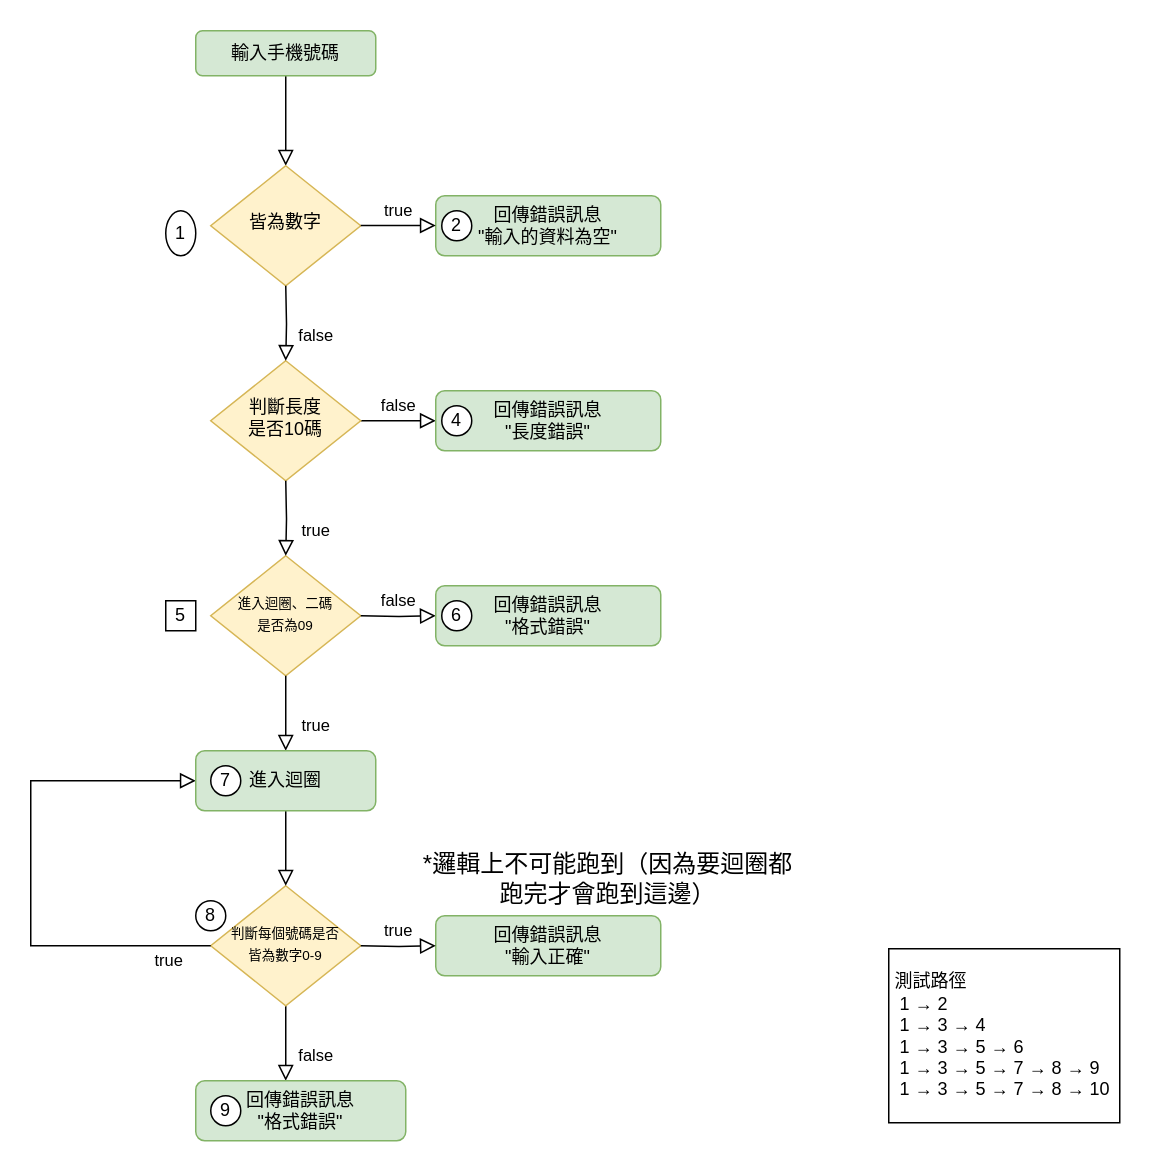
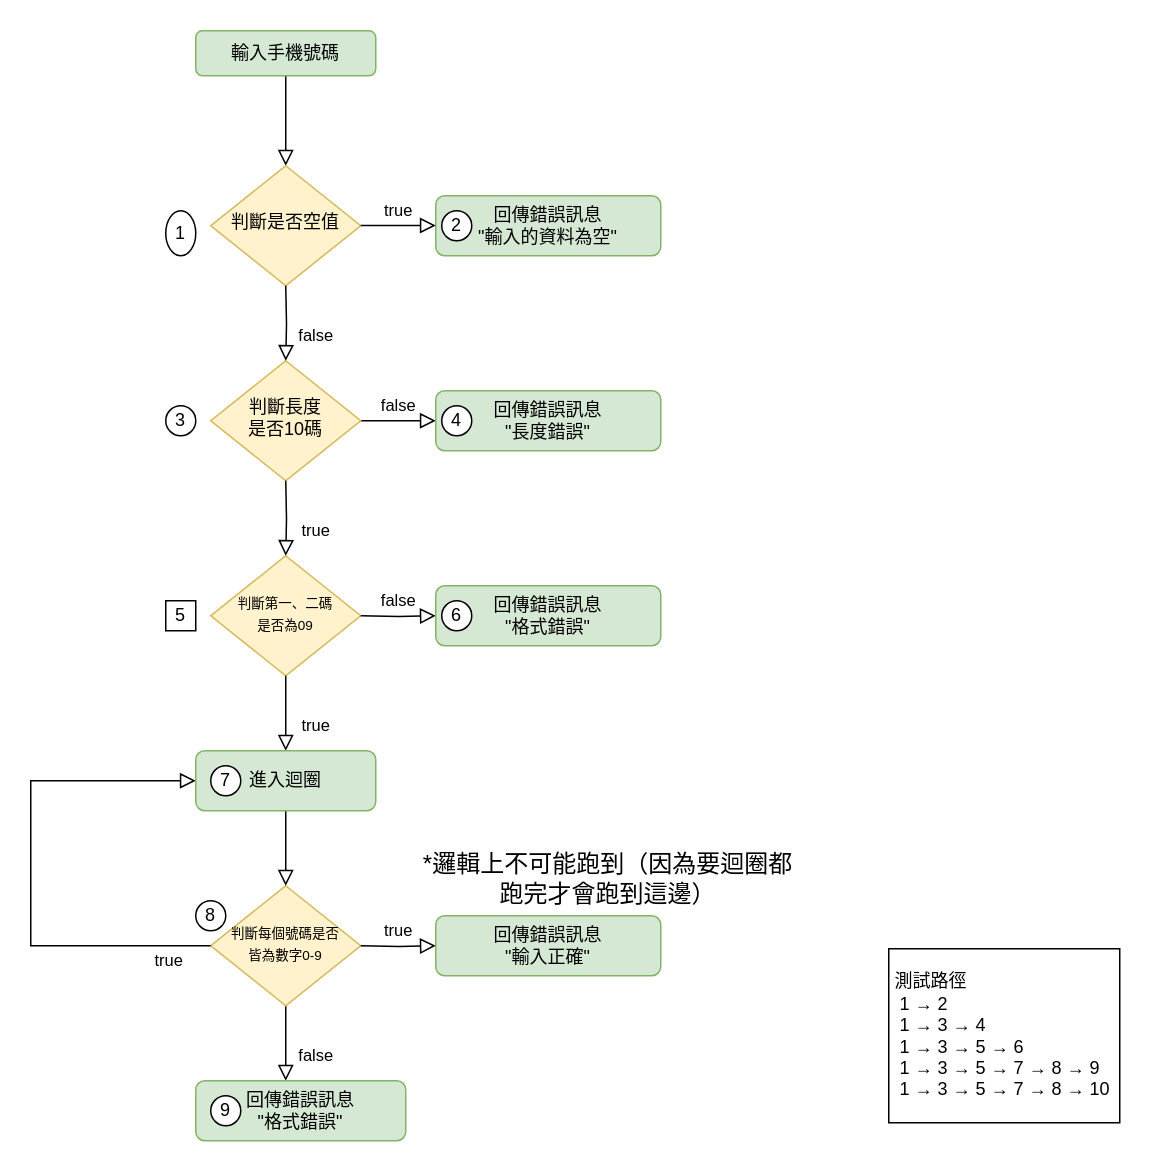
(286, 223) -> (286, 223)
none -> (181, 421)
(286, 613) -> (286, 613)
